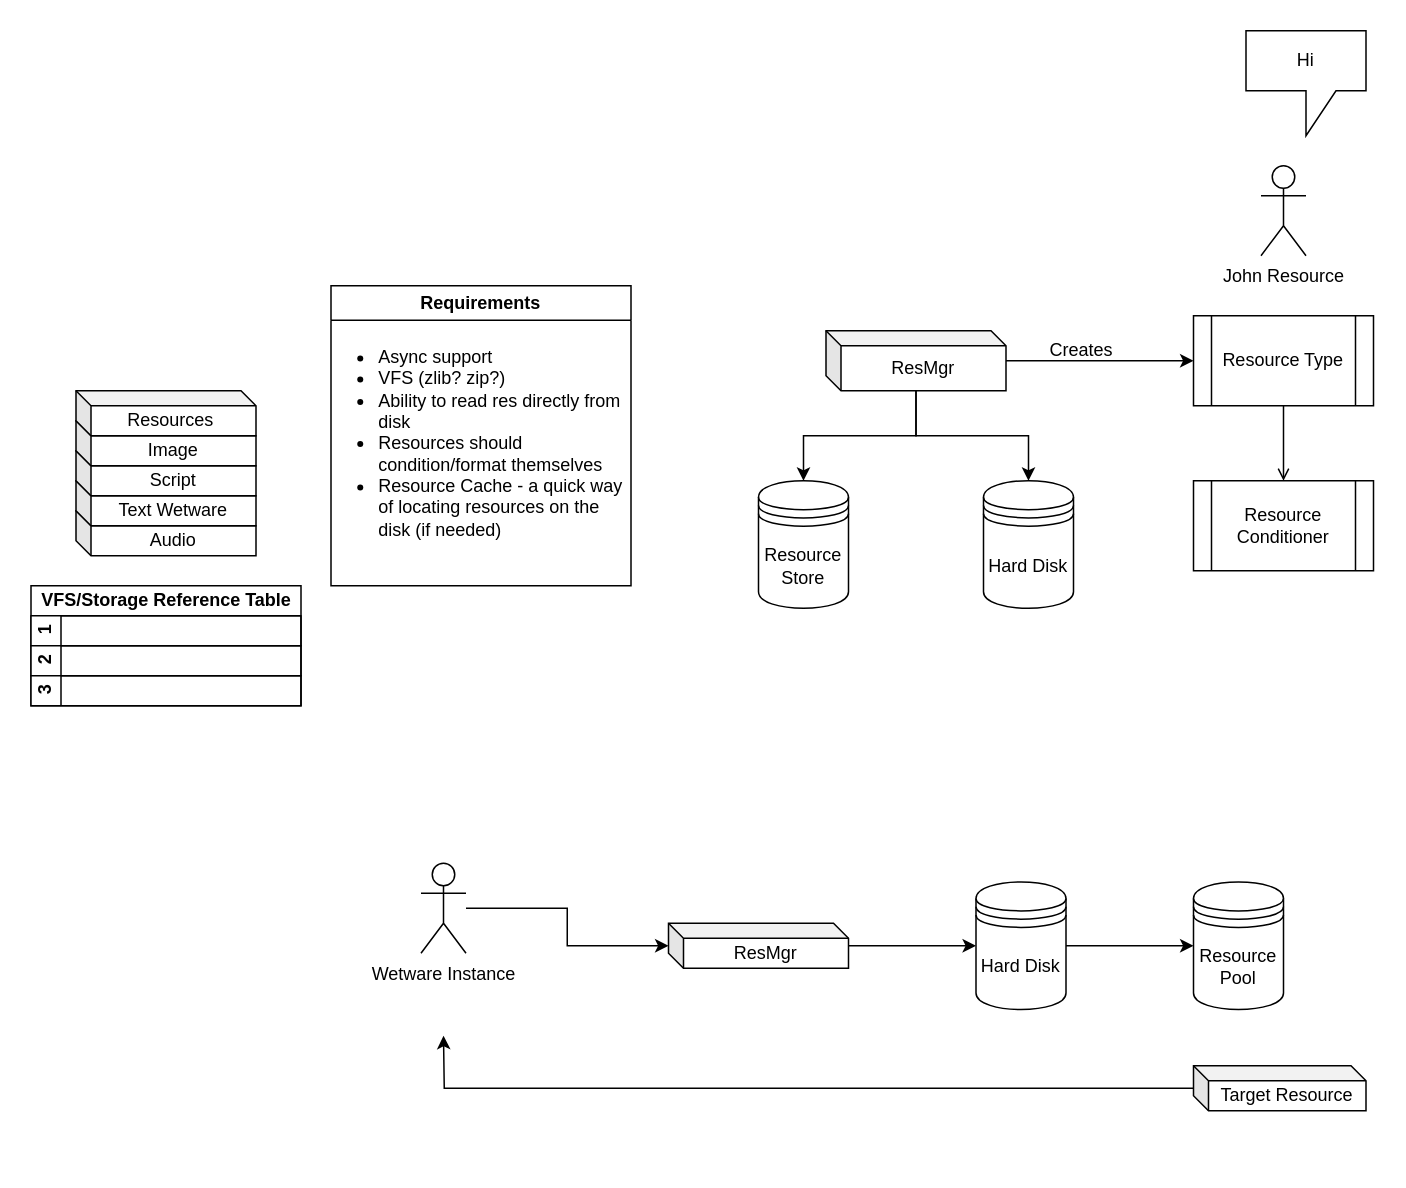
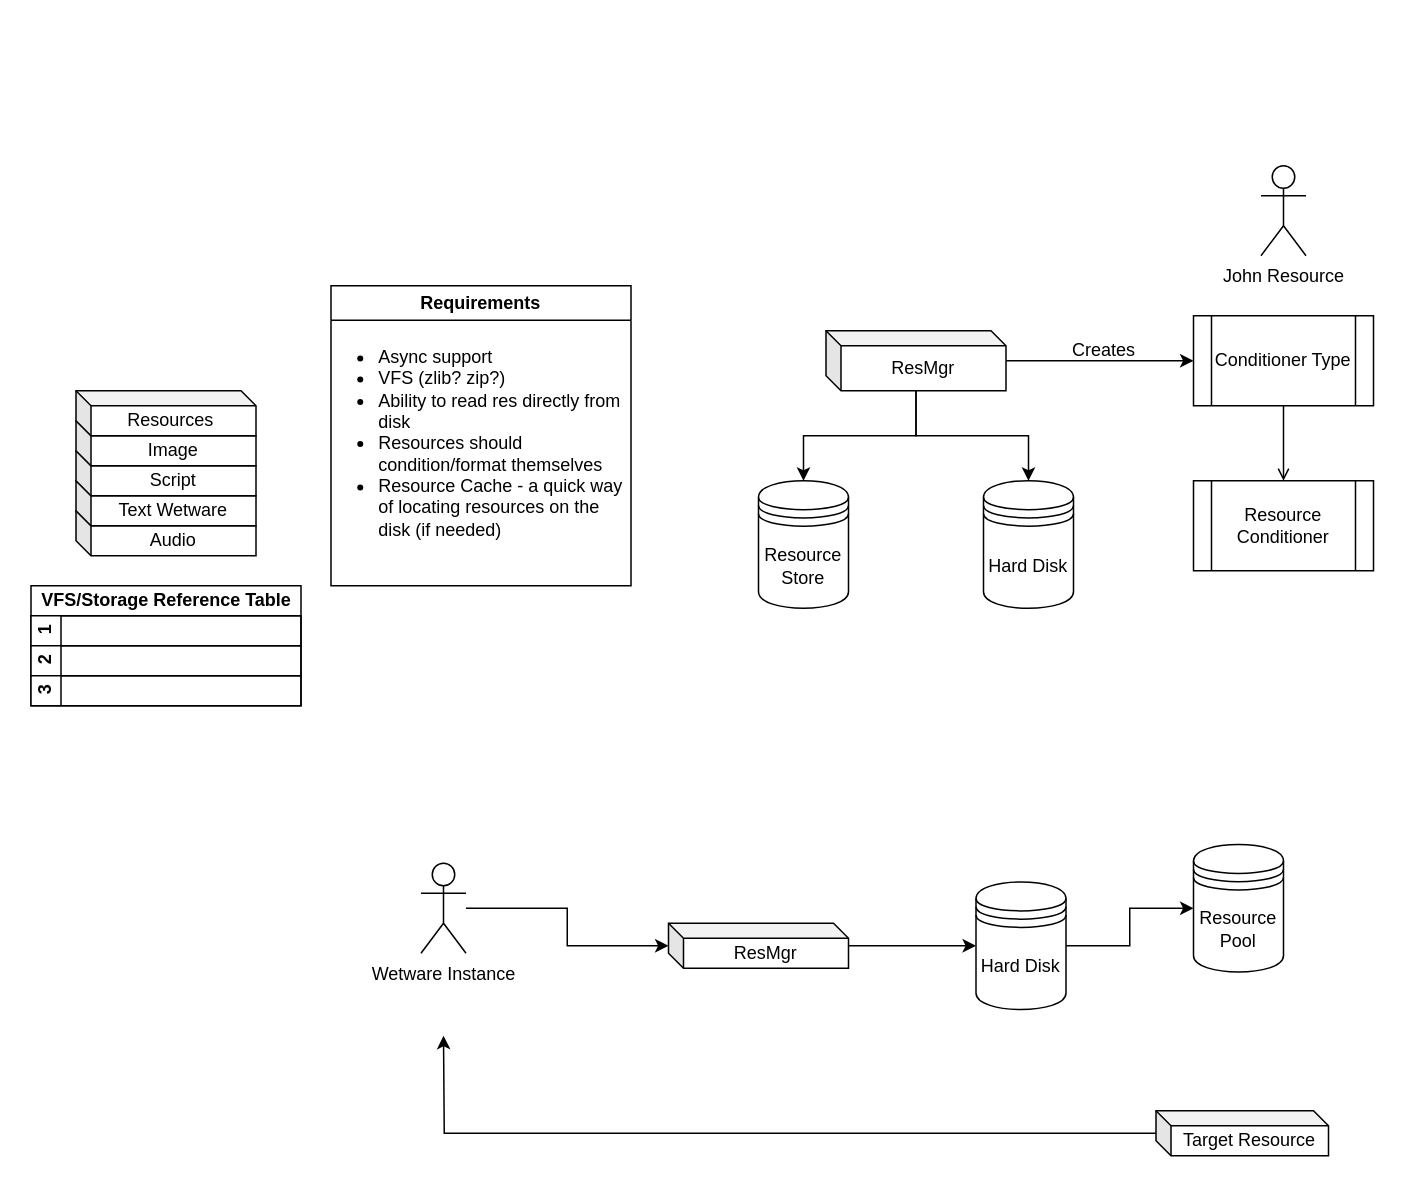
(1306, 83) -> none
(1081, 350) -> (1103, 350)
(1283, 361) -> (1283, 361)
(1238, 946) -> (1238, 908)
(1280, 1088) -> (1242, 1133)
